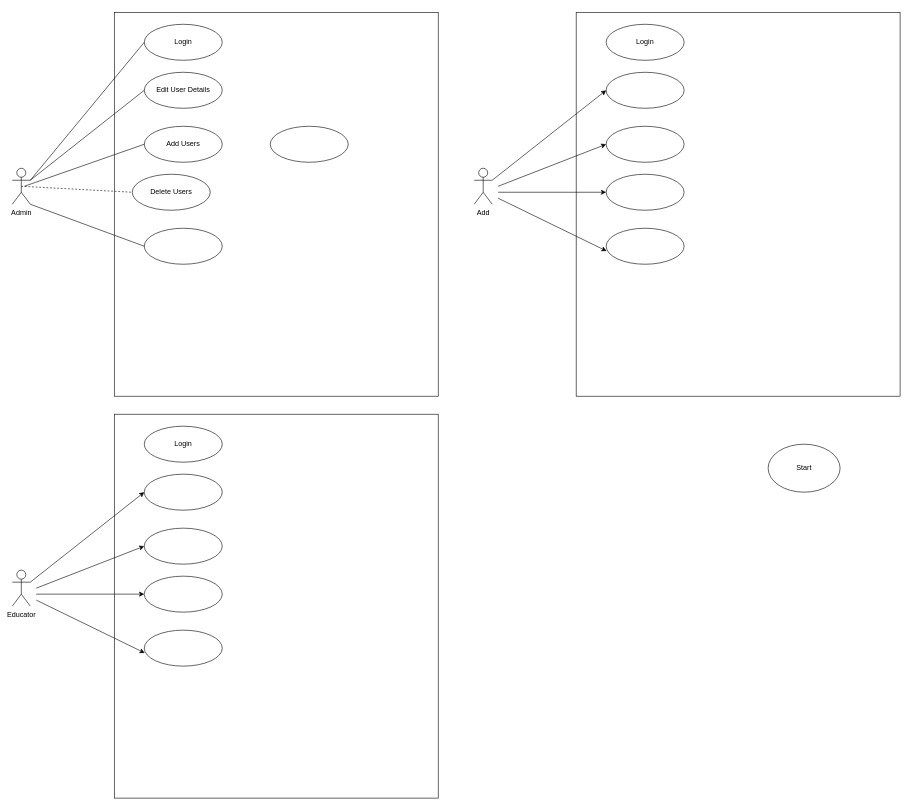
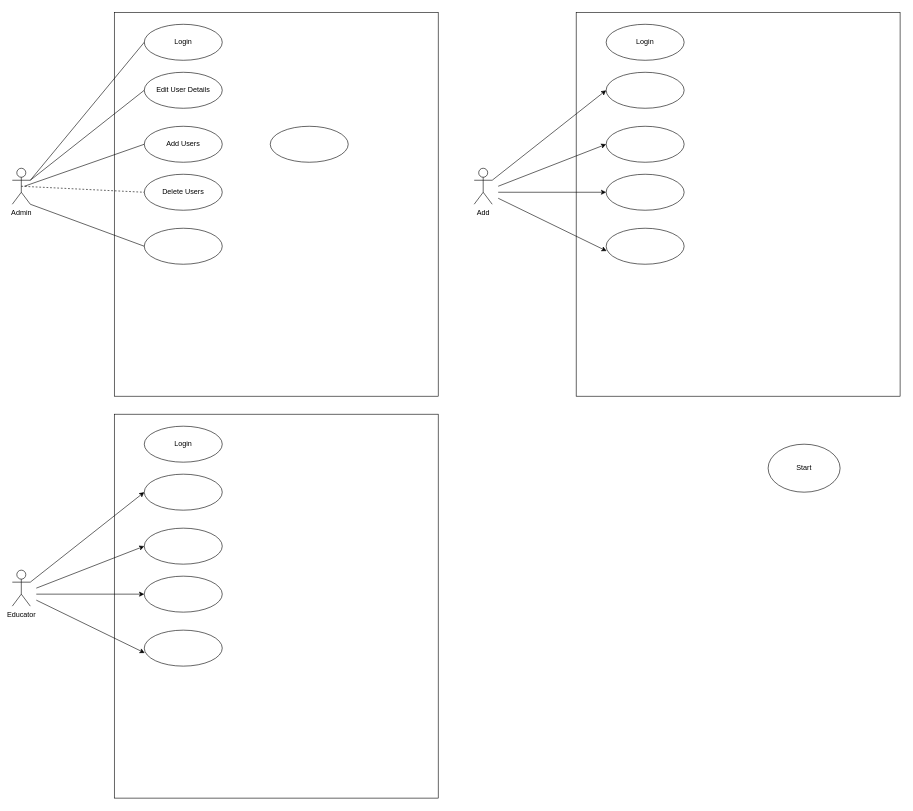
(171, 192) -> (183, 192)
